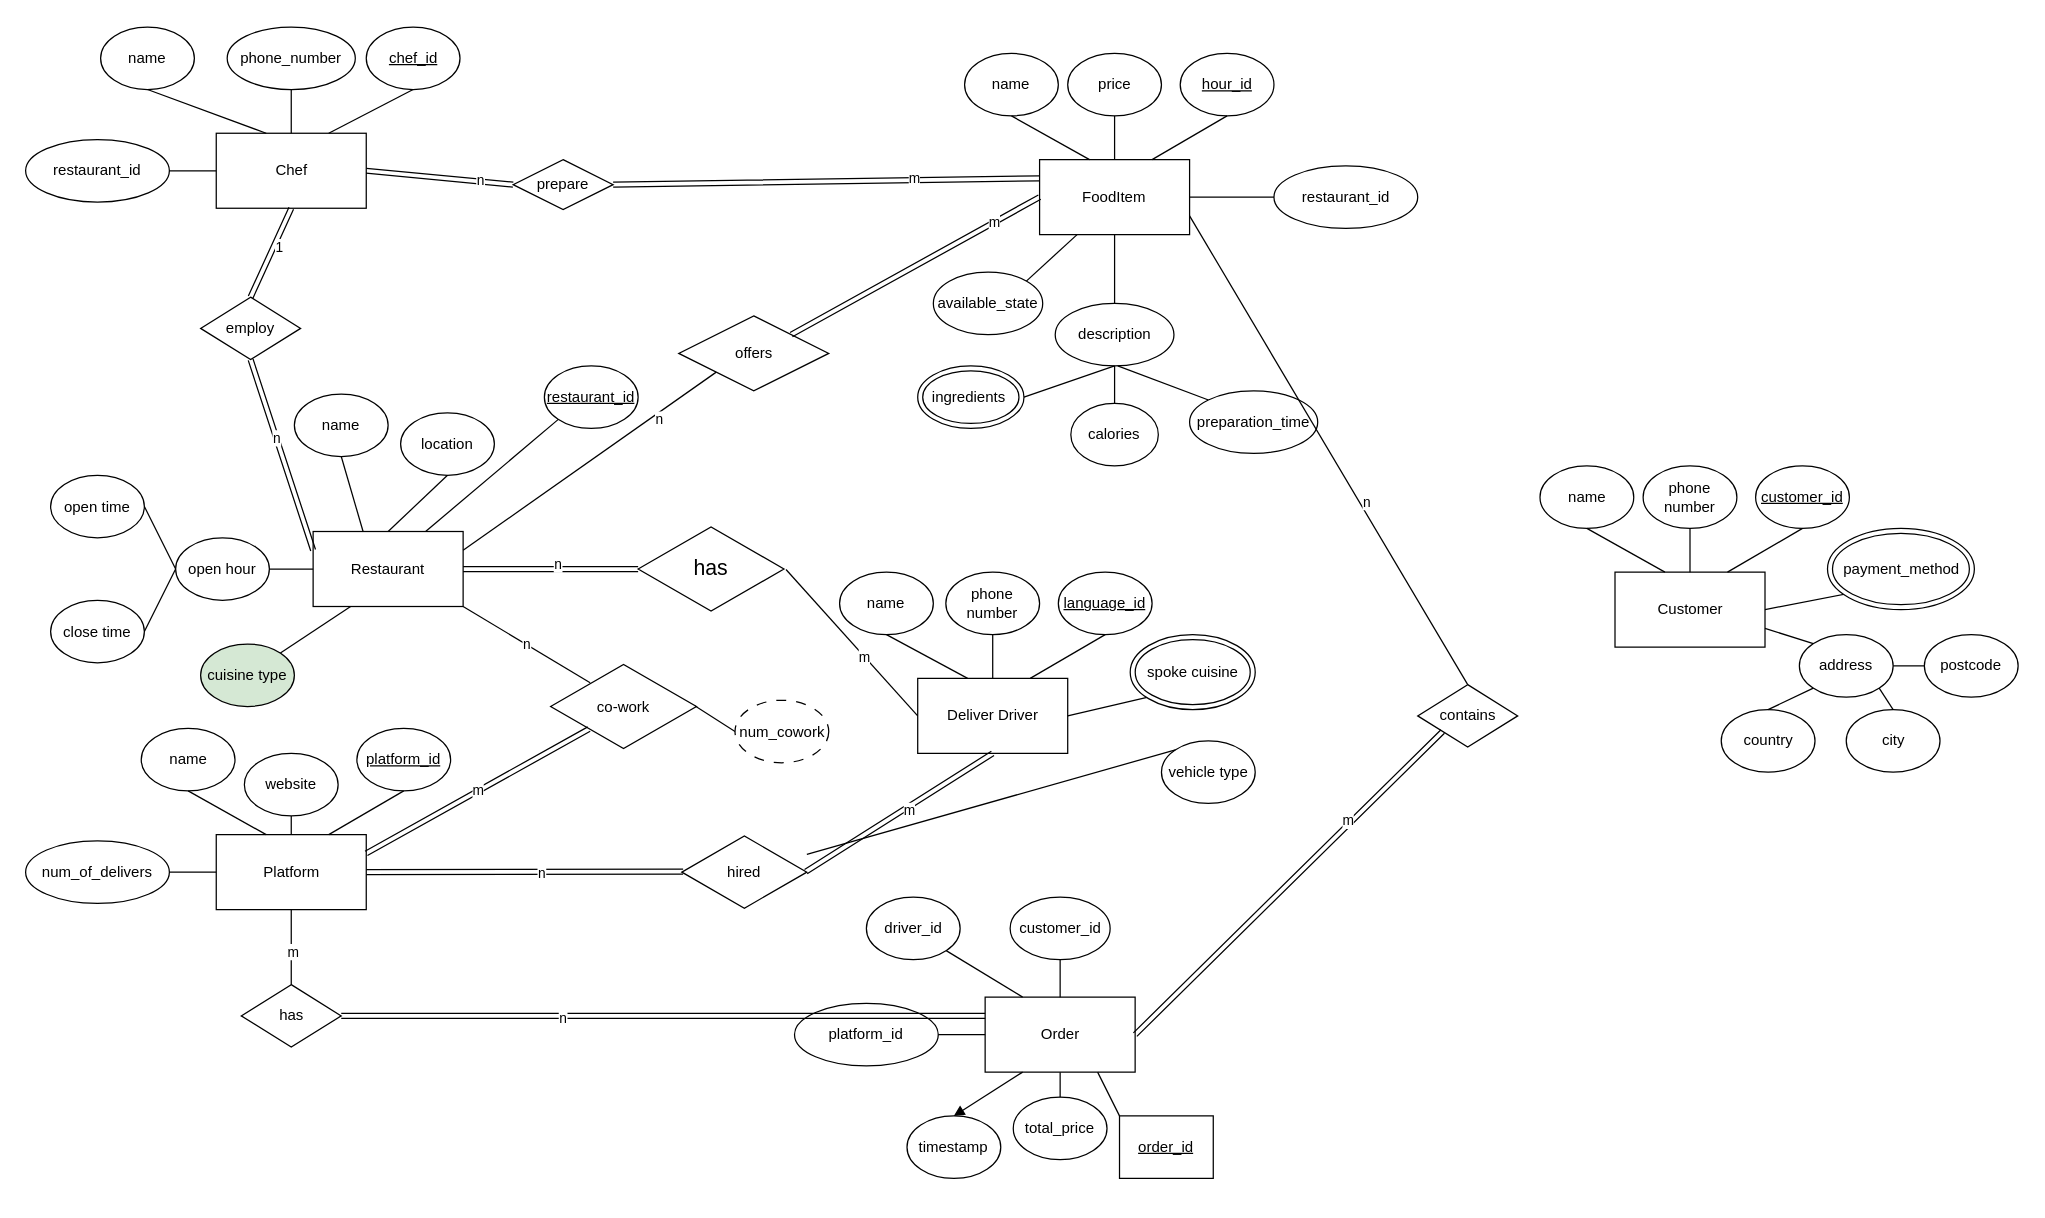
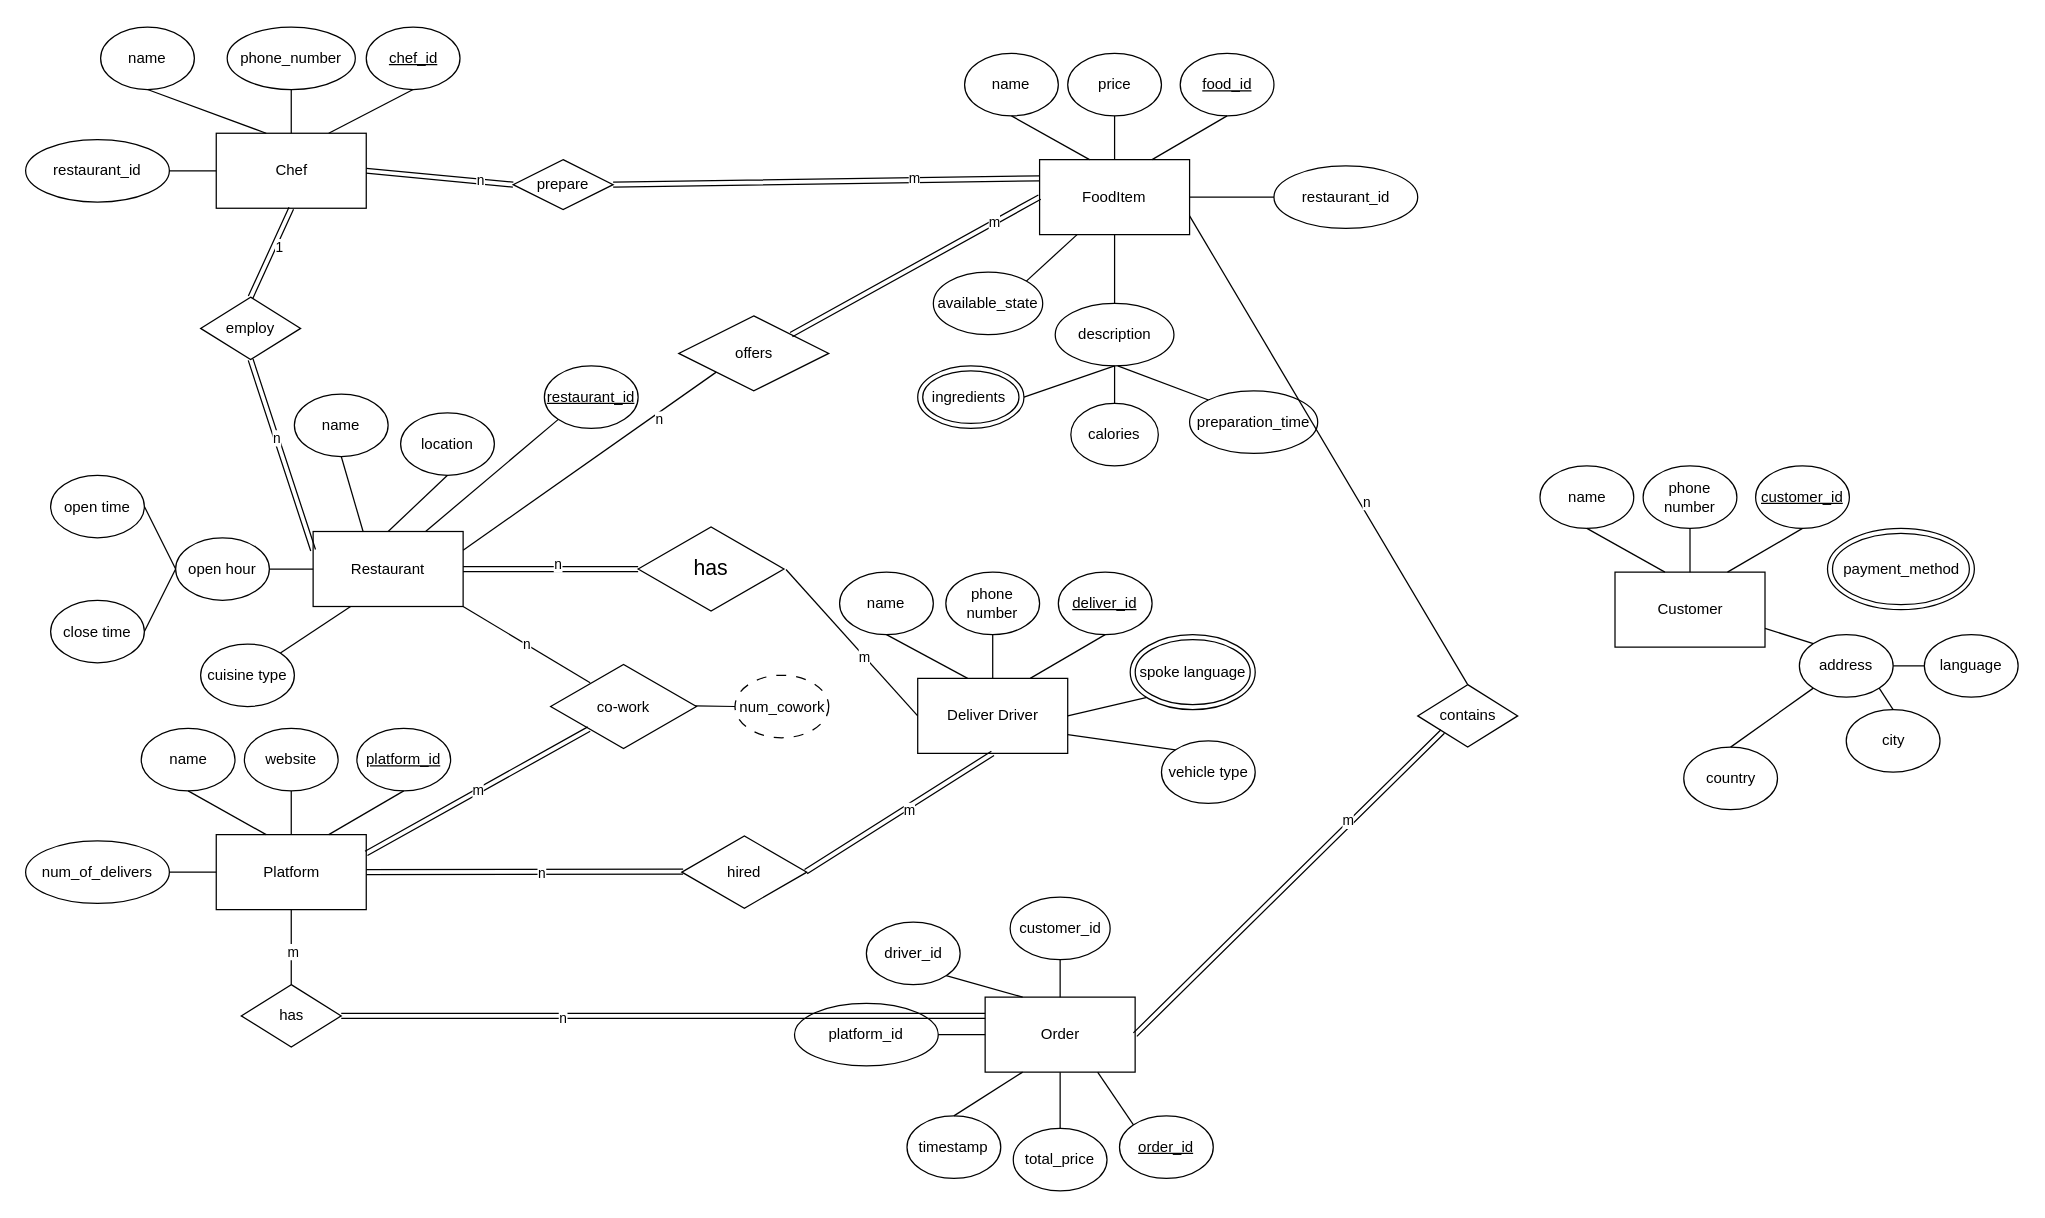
(1228, 84) -> (1228, 84)
(1804, 602) -> none
(1105, 603) -> (1105, 603)
(1971, 666) -> (1971, 666)
(1193, 672) -> (1193, 672)
(248, 675) -> (248, 675)
(782, 731) -> (782, 706)
(1768, 741) -> (1731, 778)
(291, 784) -> (291, 759)
(1023, 793) -> (1122, 742)
(913, 928) -> (913, 953)
(964, 1109) -> (960, 1112)
(1060, 1128) -> (1060, 1159)
(1166, 1147) -> (1166, 1147)
